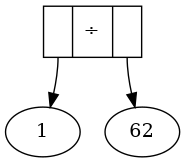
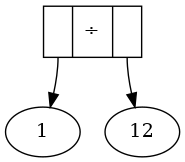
(142, 132) -> (142, 132)
